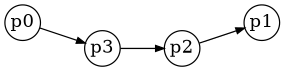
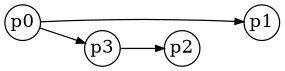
(218, 37) -> (138, 19)
